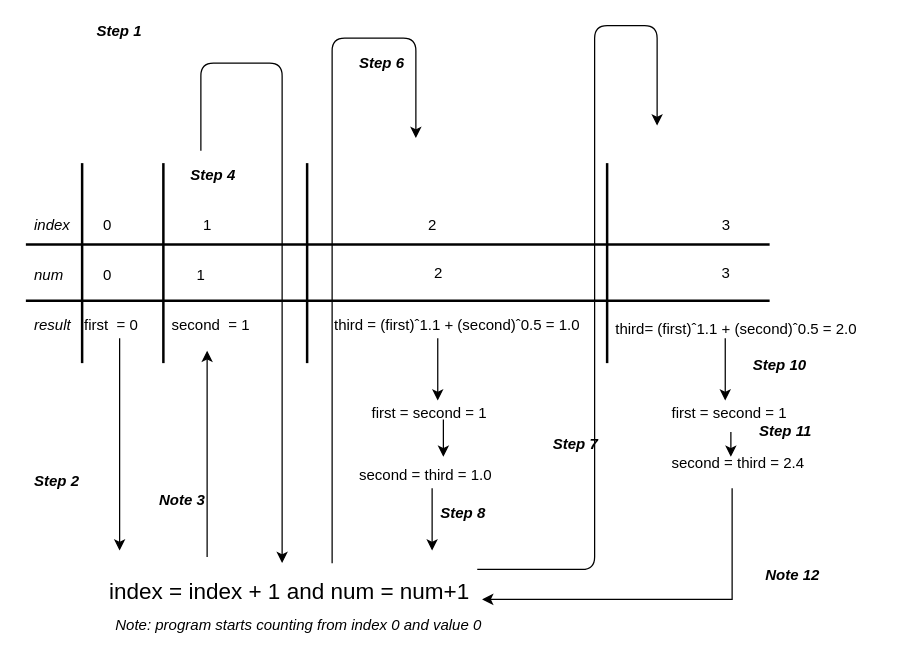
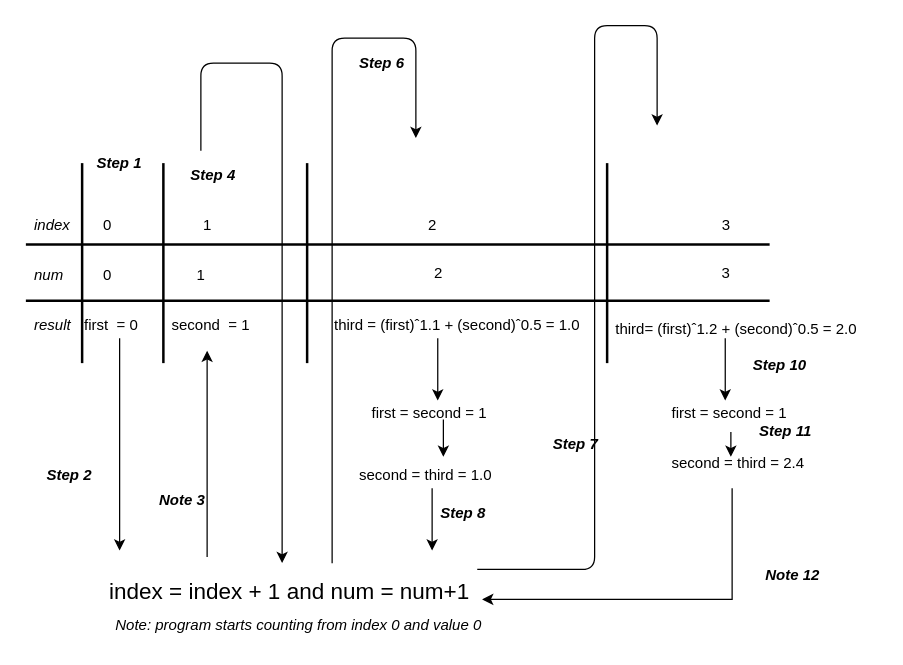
(126, 32) -> (126, 163)
(760, 330) -> (760, 330)
(63, 482) -> (76, 476)
